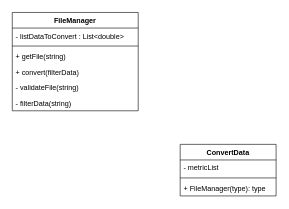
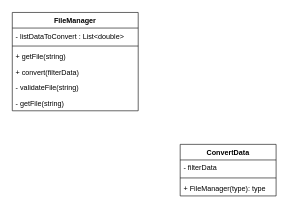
(52, 103) -> (46, 103)
(205, 168) -> (205, 168)
